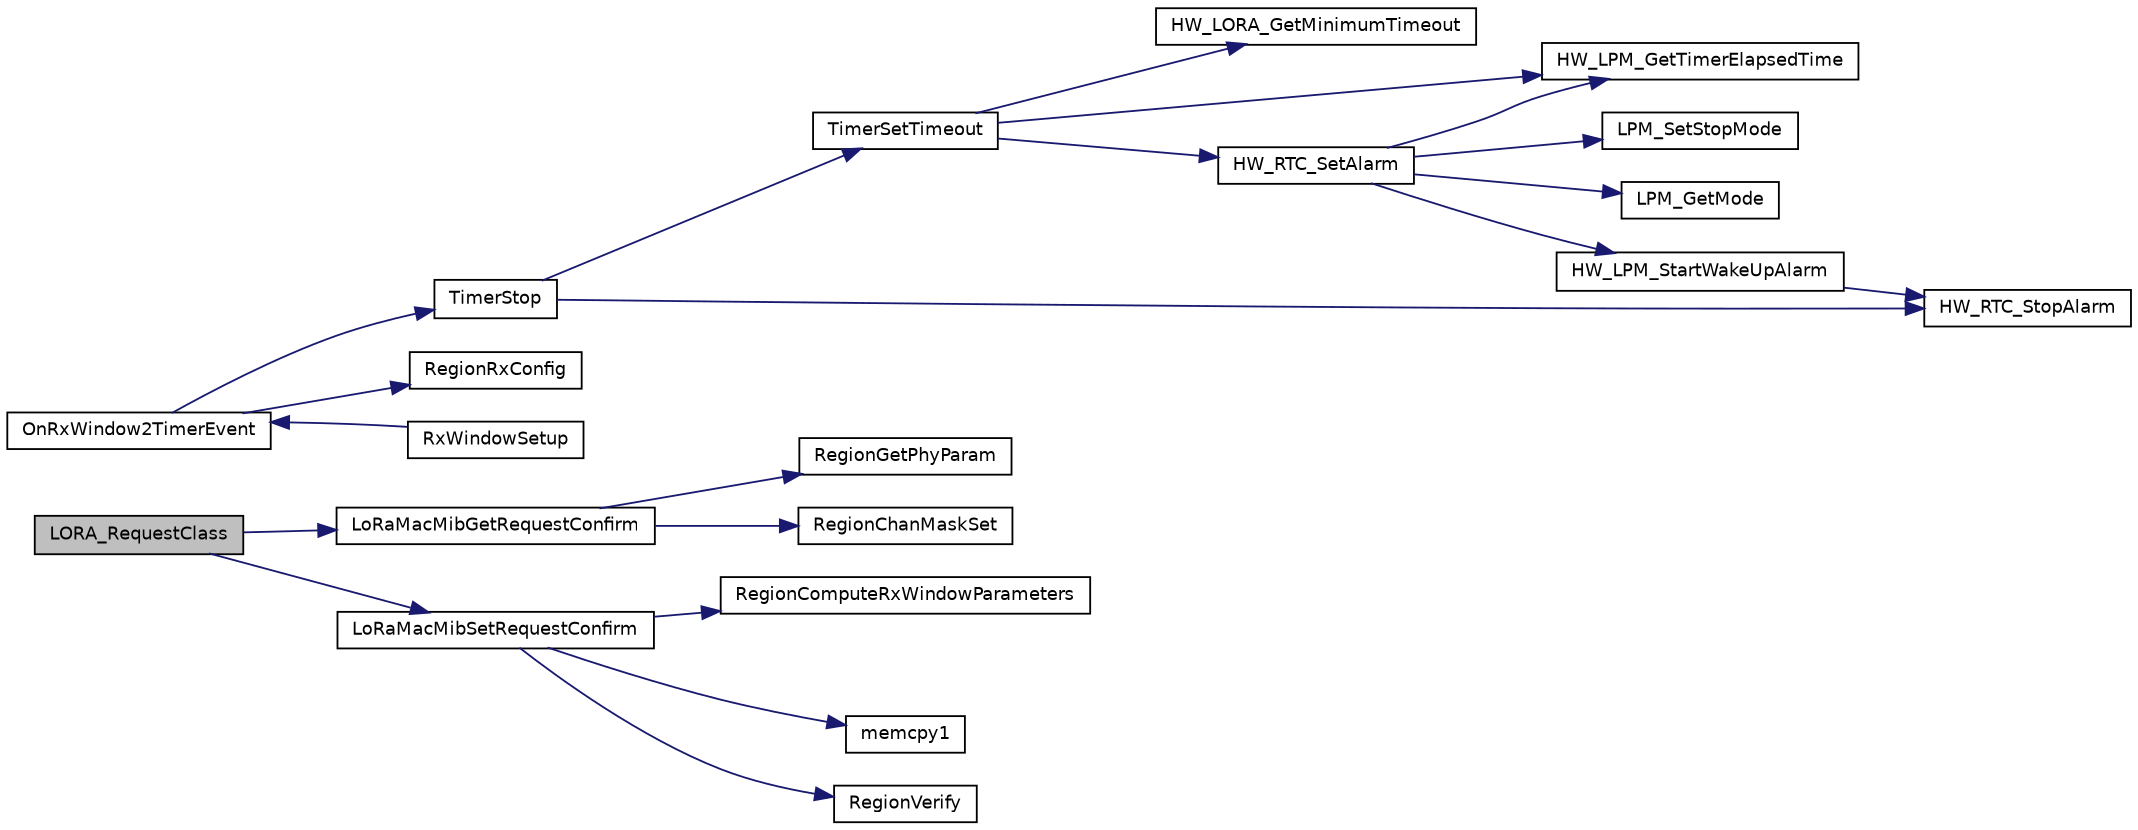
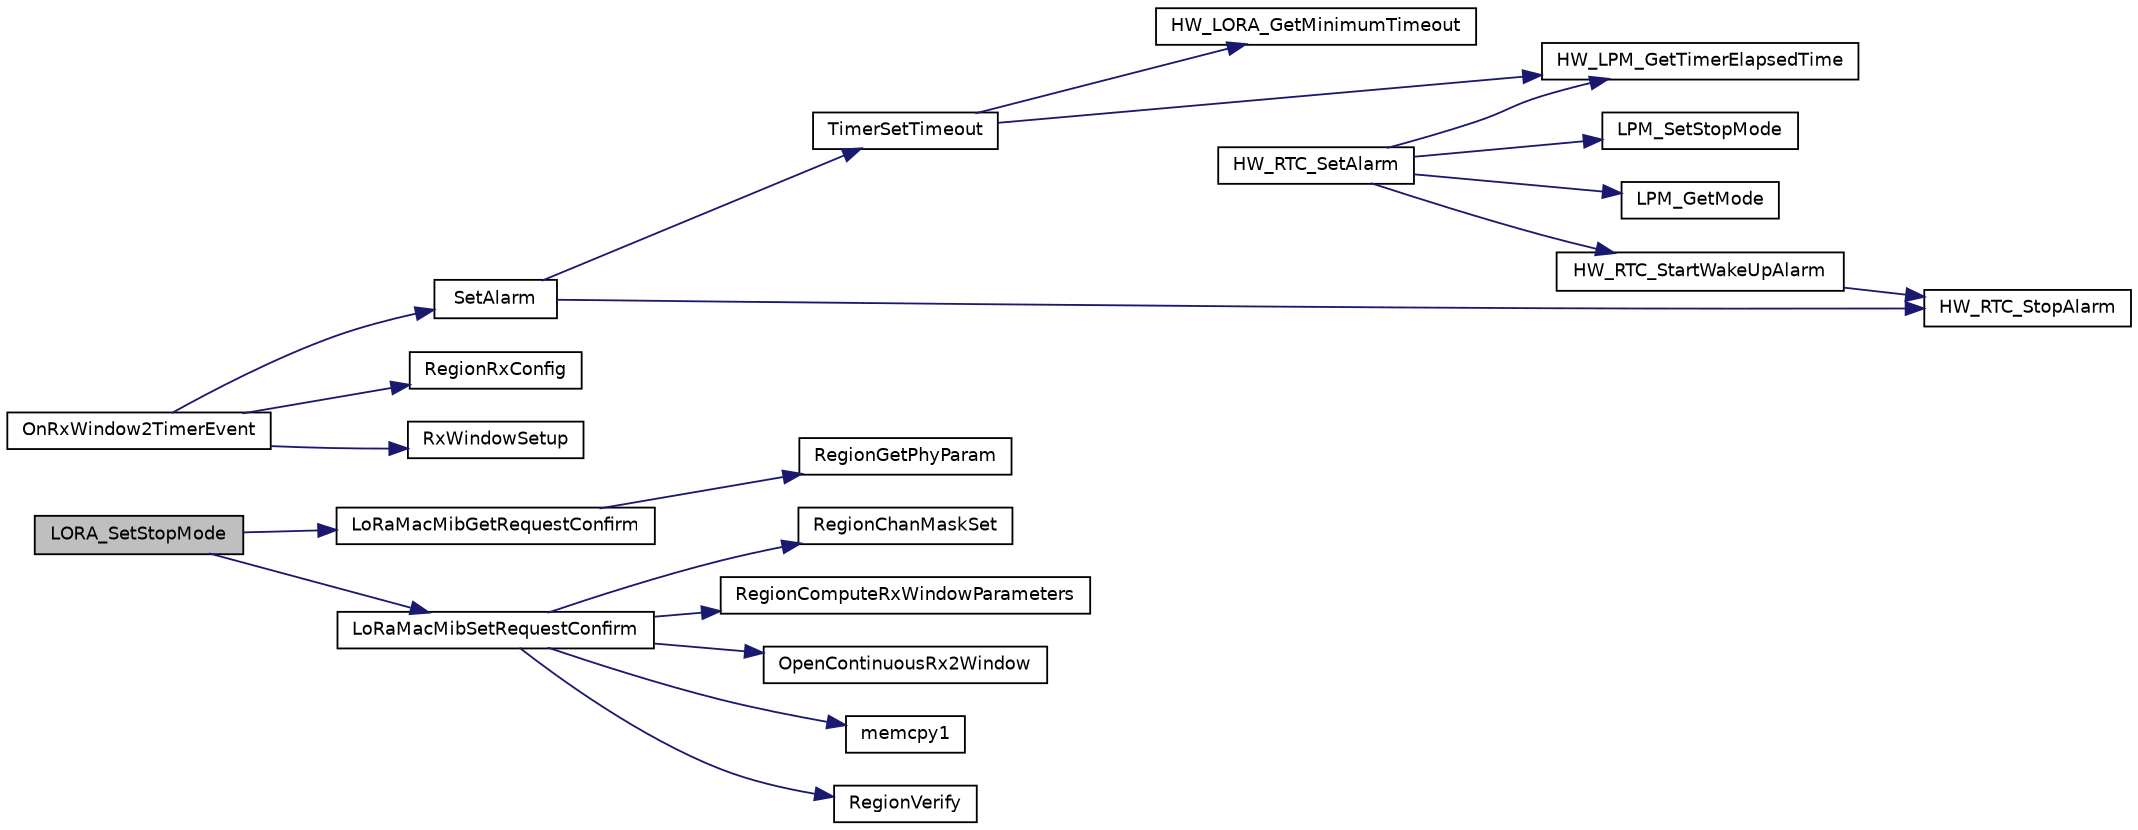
(1099, 147) -> none
(1700, 272) -> (1700, 272)
(496, 299) -> (496, 299)
(348, 424) -> (330, 448)
(717, 526) -> (664, 576)
(139, 535) -> (139, 535)
none -> (905, 665)
